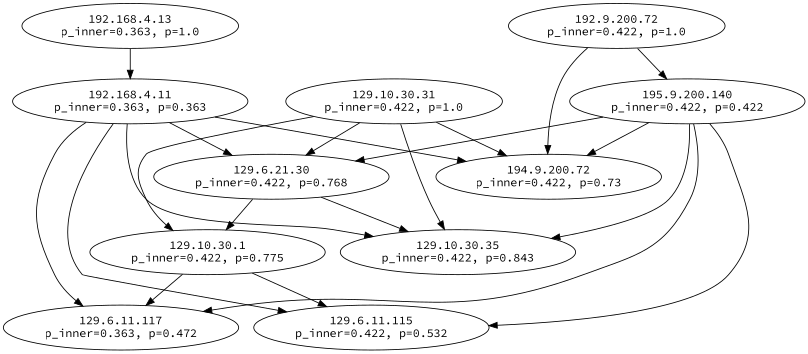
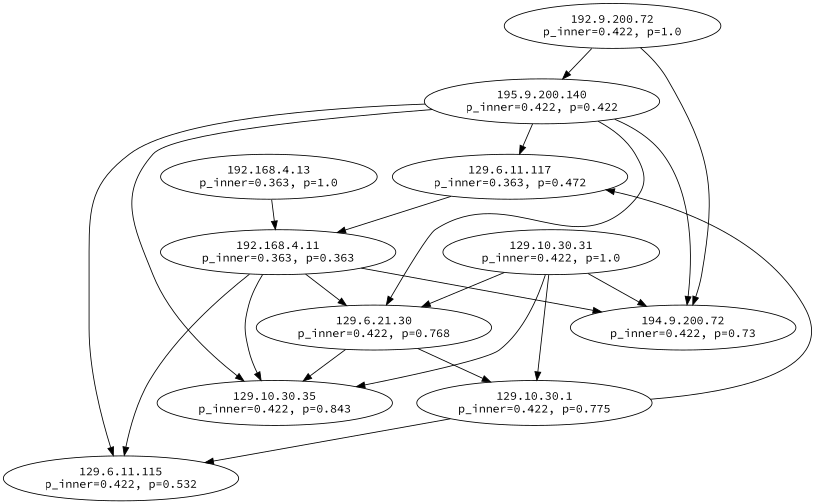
(37, 209) -> (398, 213)
